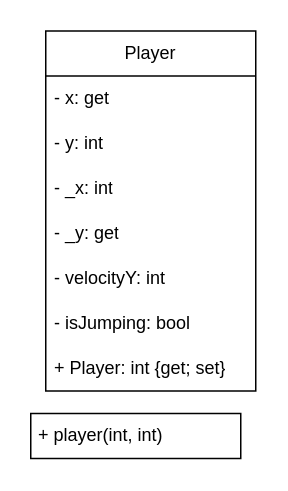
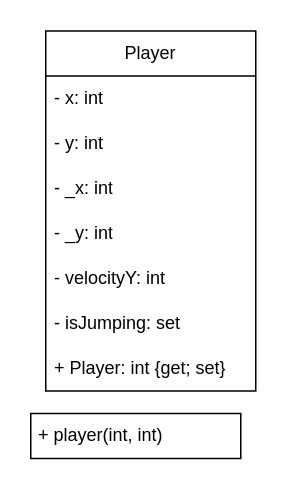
(88, 98) -> (86, 98)
(93, 233) -> (91, 233)
(126, 323) -> (124, 323)
